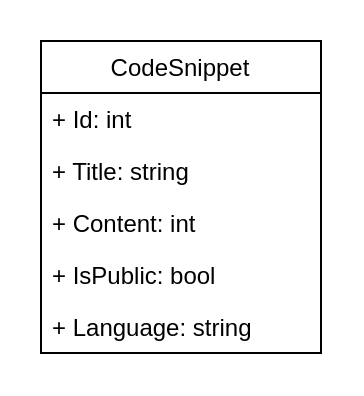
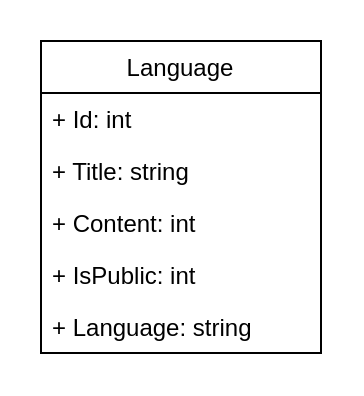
(180, 68) -> (180, 68)
(141, 276) -> (134, 276)
